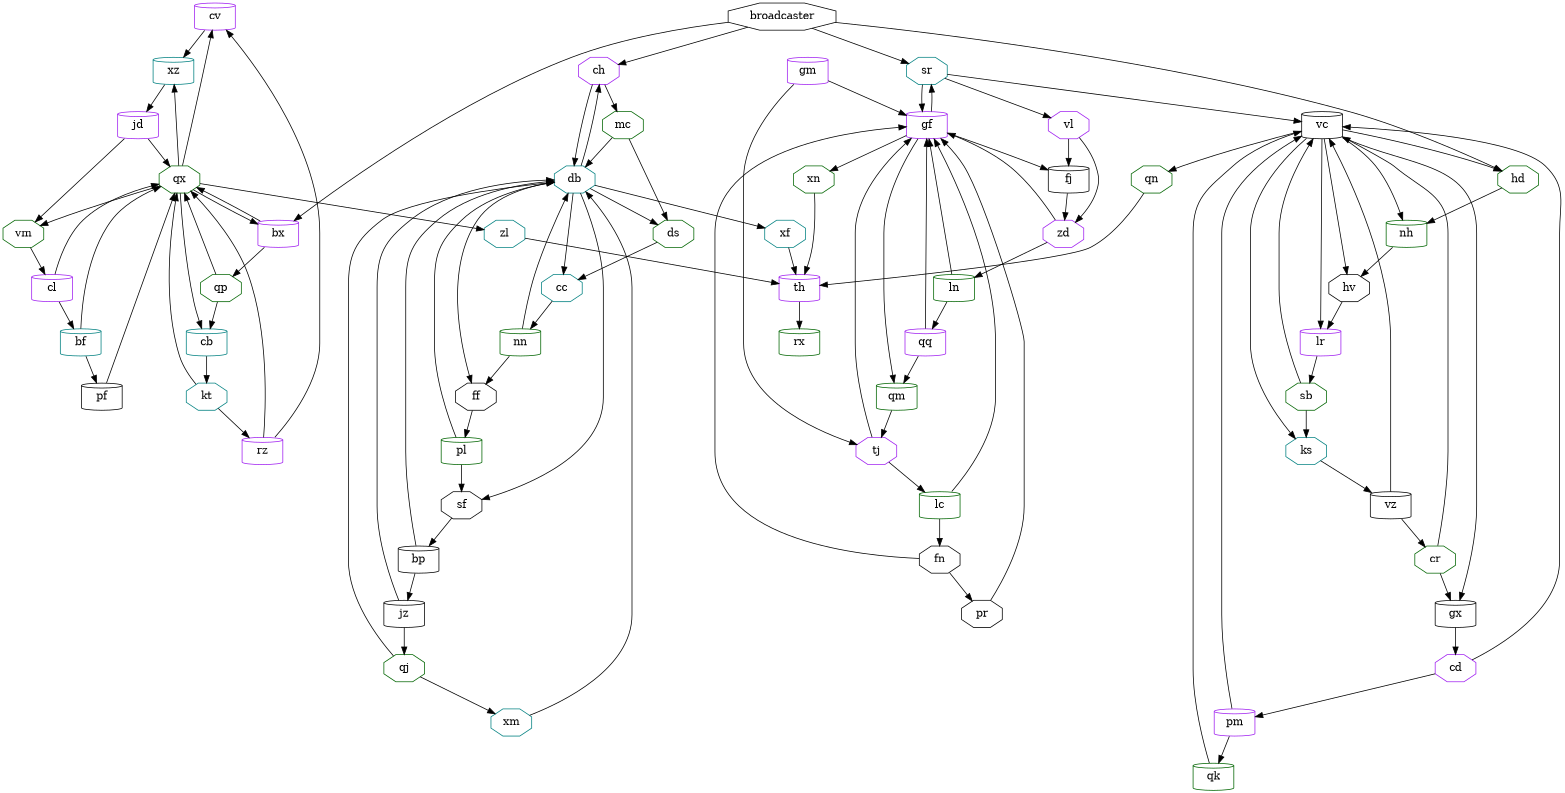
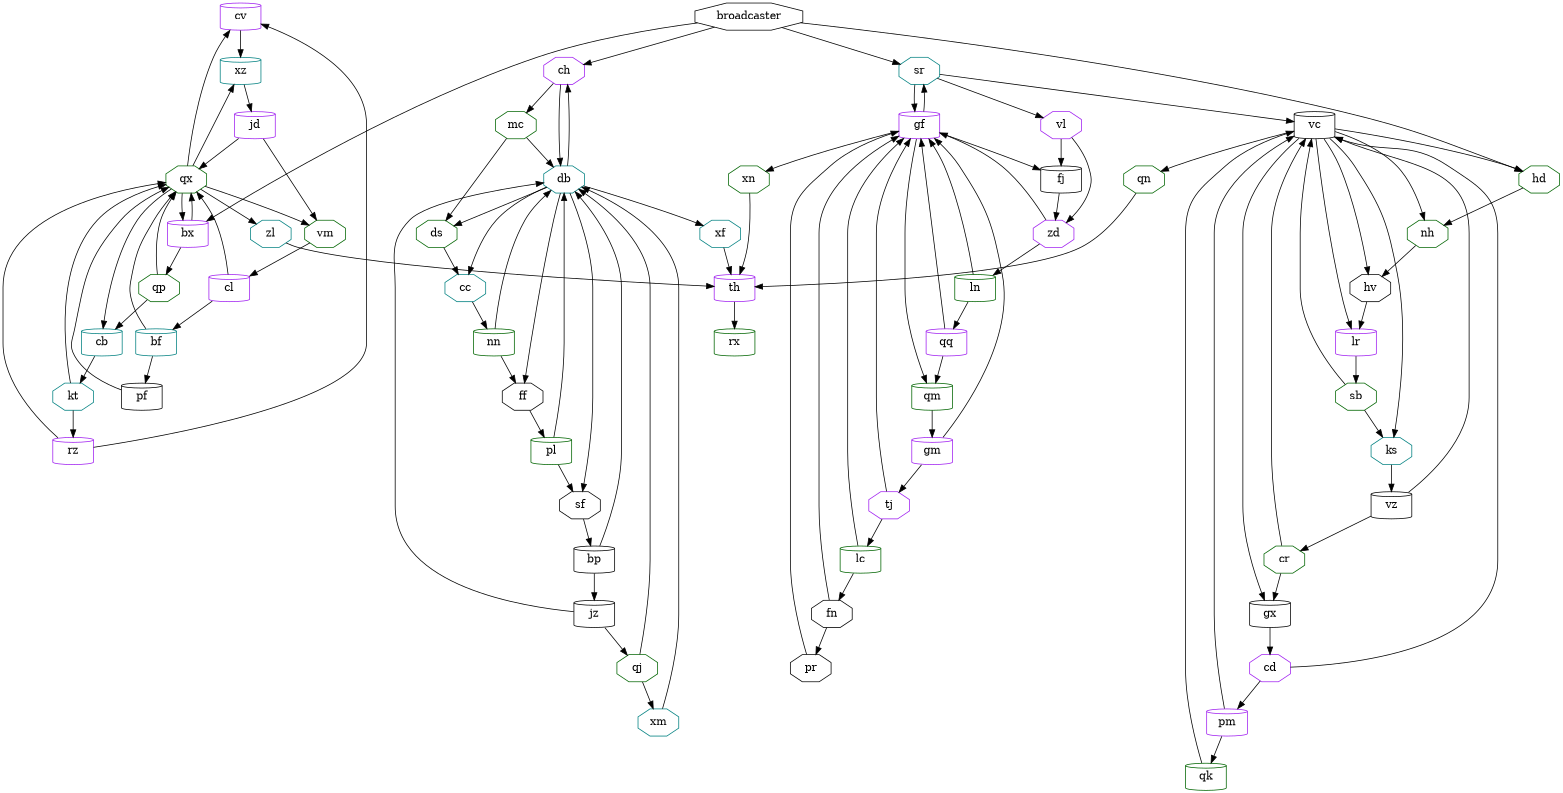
(1407, 234) -> (1428, 234)
(888, 420) -> (932, 420)
